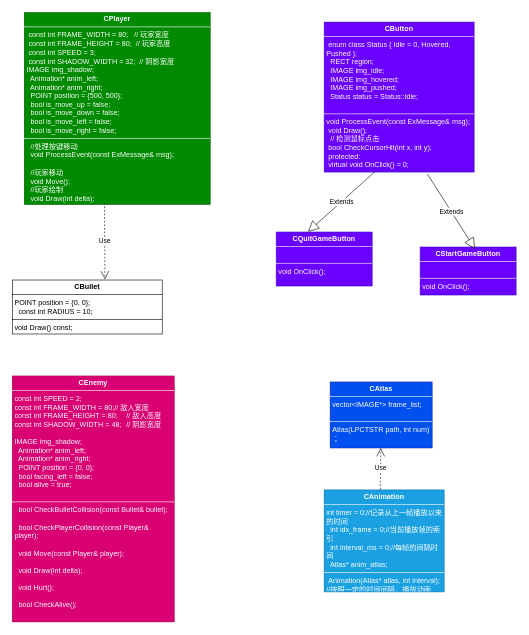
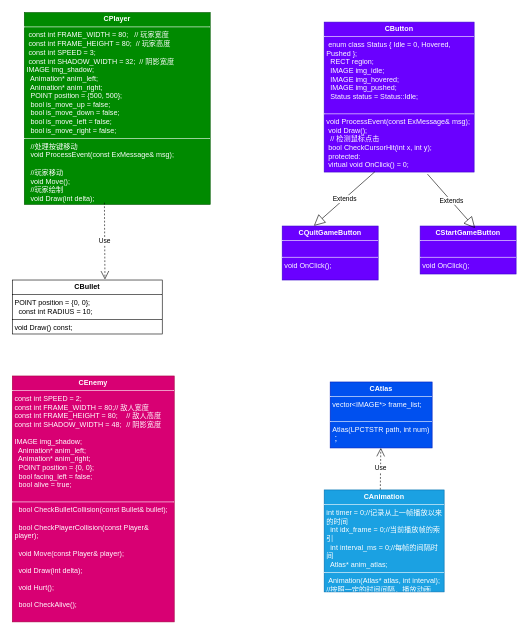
(324, 259) -> (330, 253)
(468, 271) -> (468, 250)
